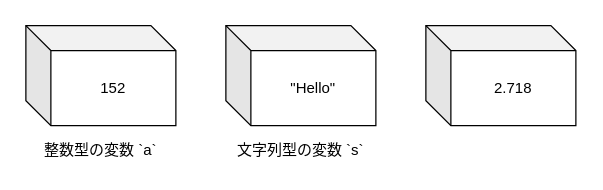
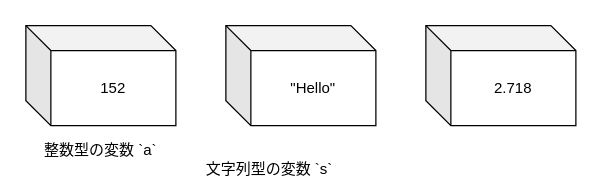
(301, 151) -> (269, 169)
